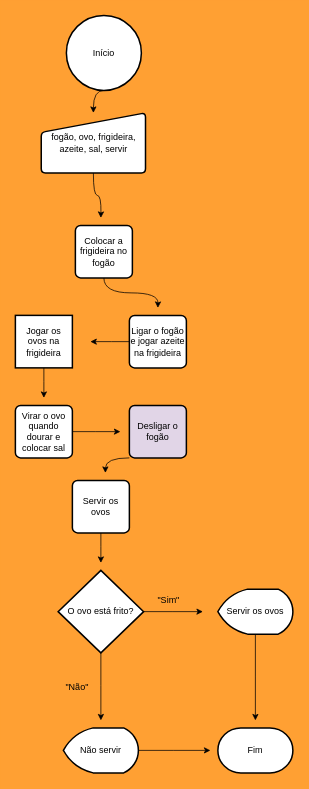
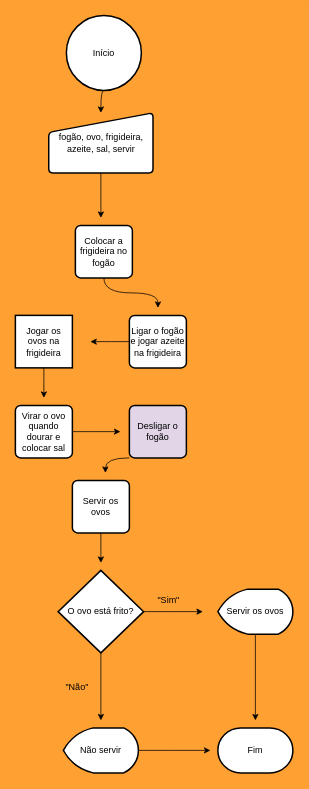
(93, 143) -> (101, 143)
